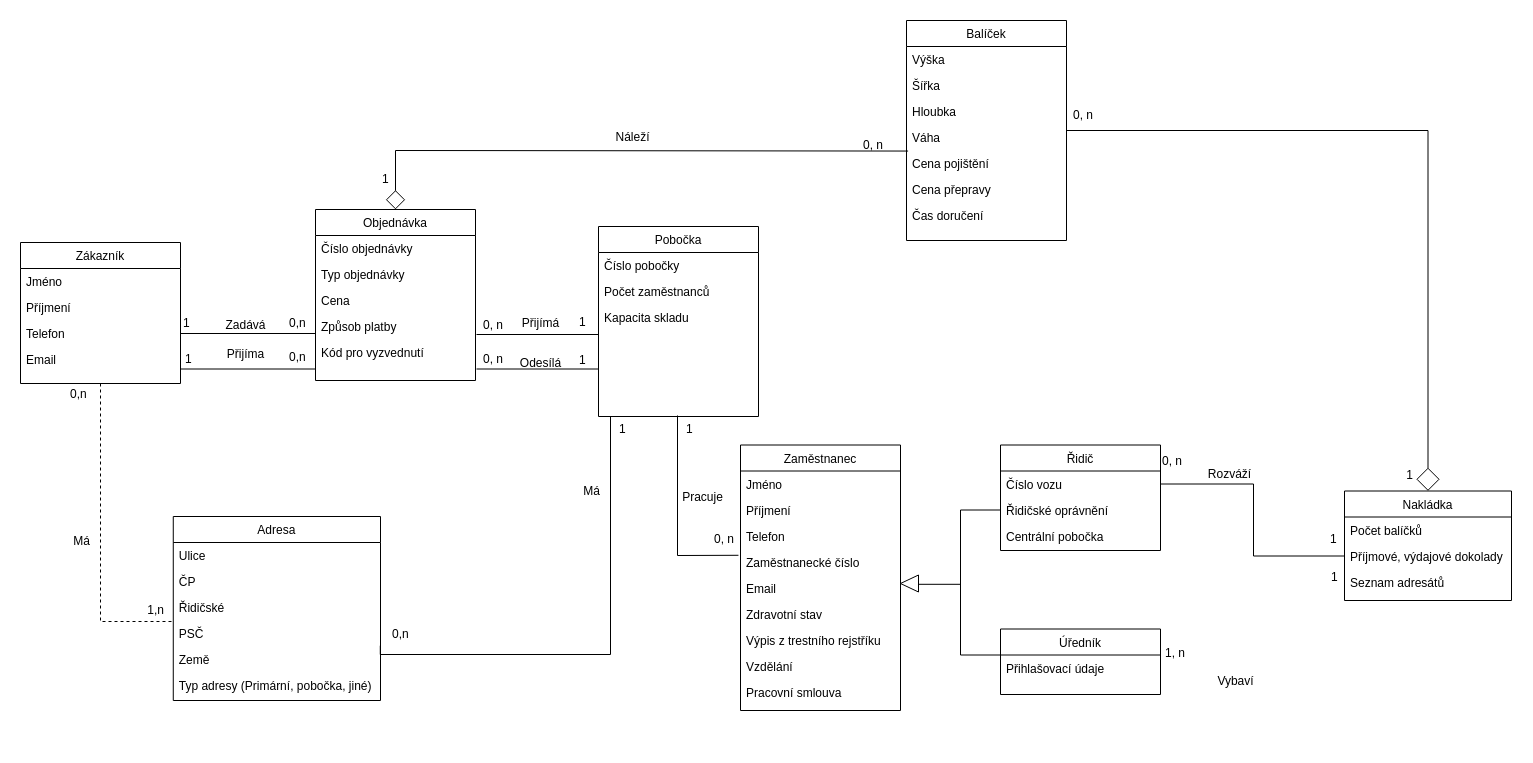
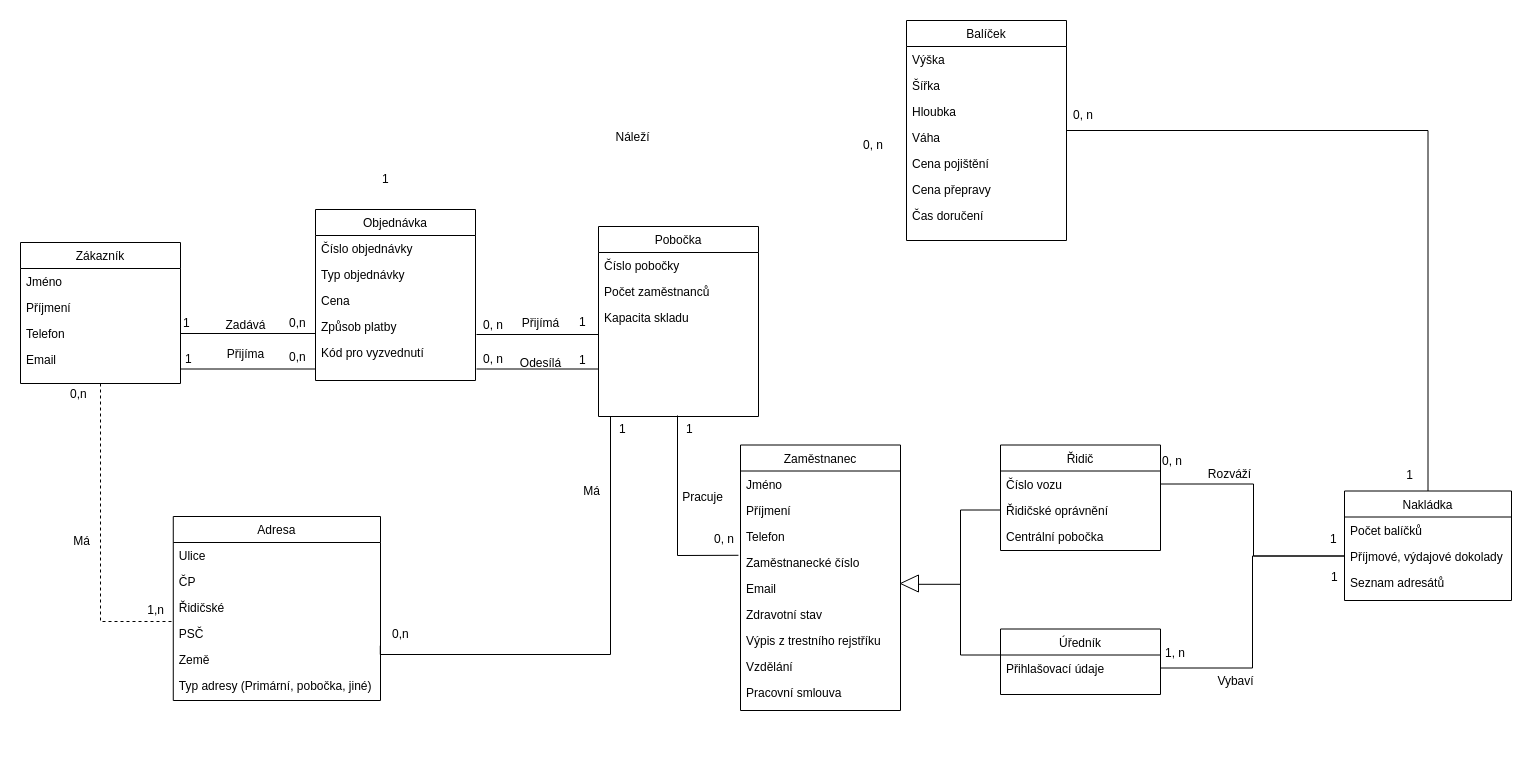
(632, 151) -> none
(1428, 467) -> (1428, 478)
none -> (1253, 658)
